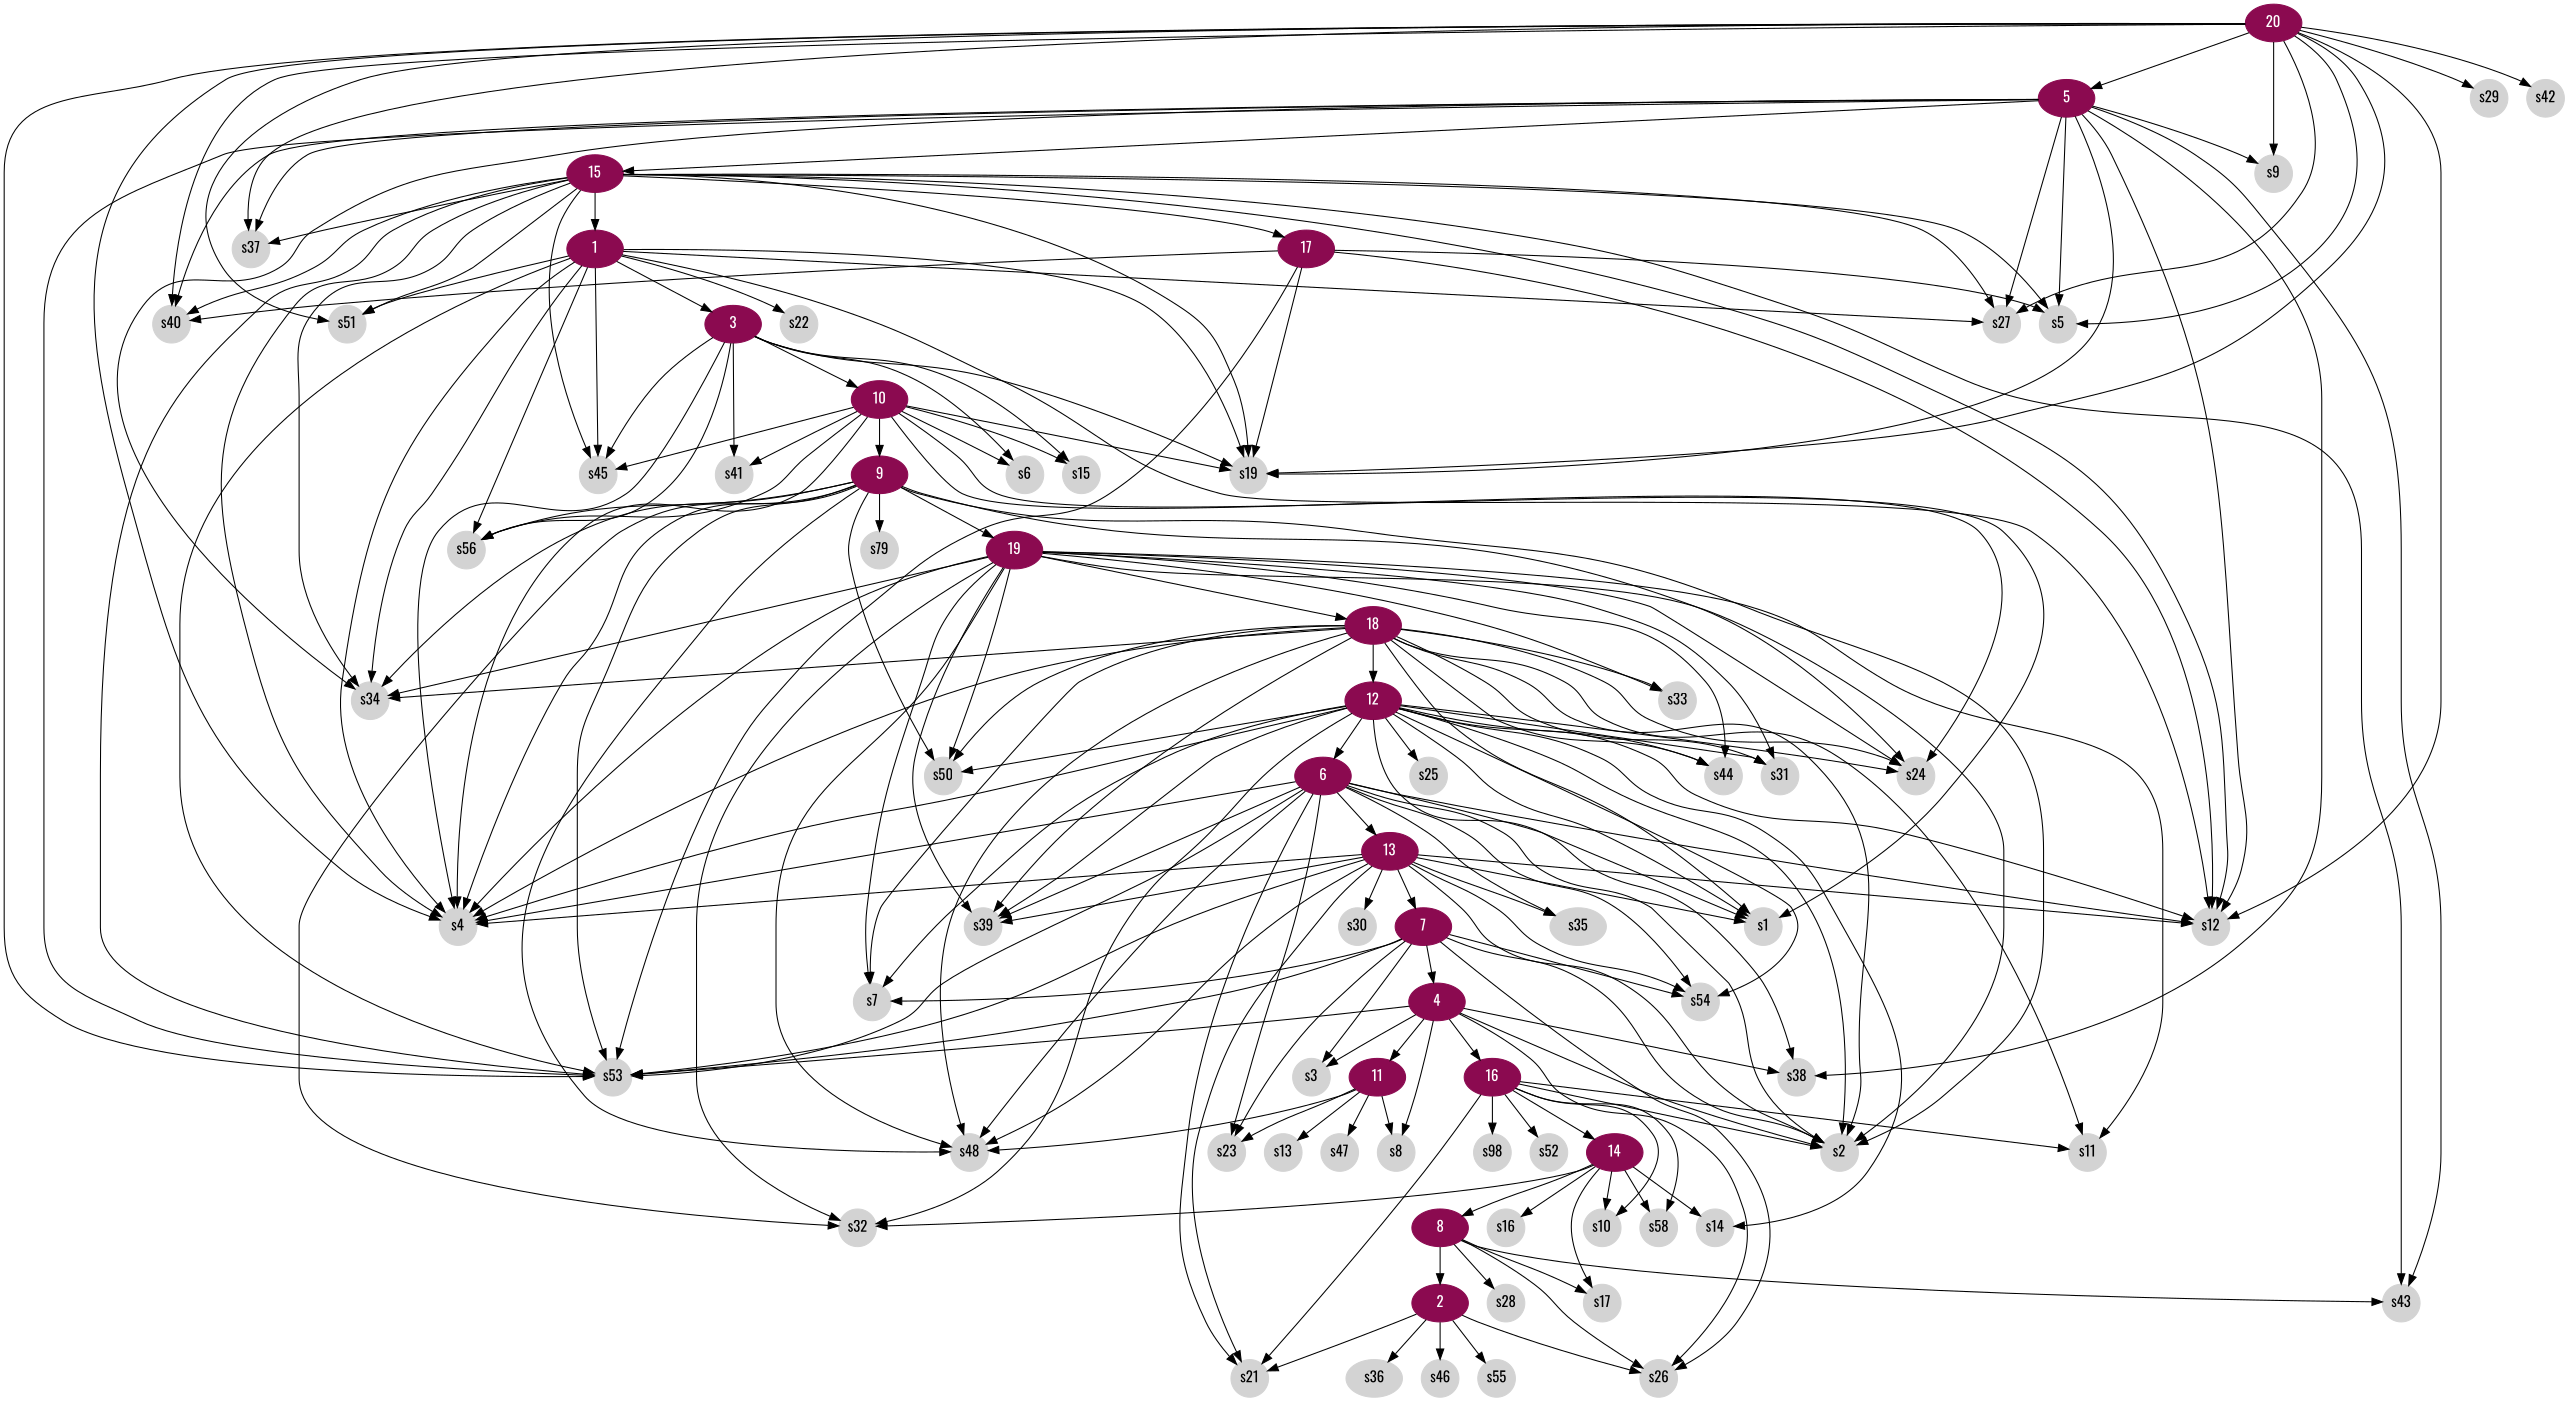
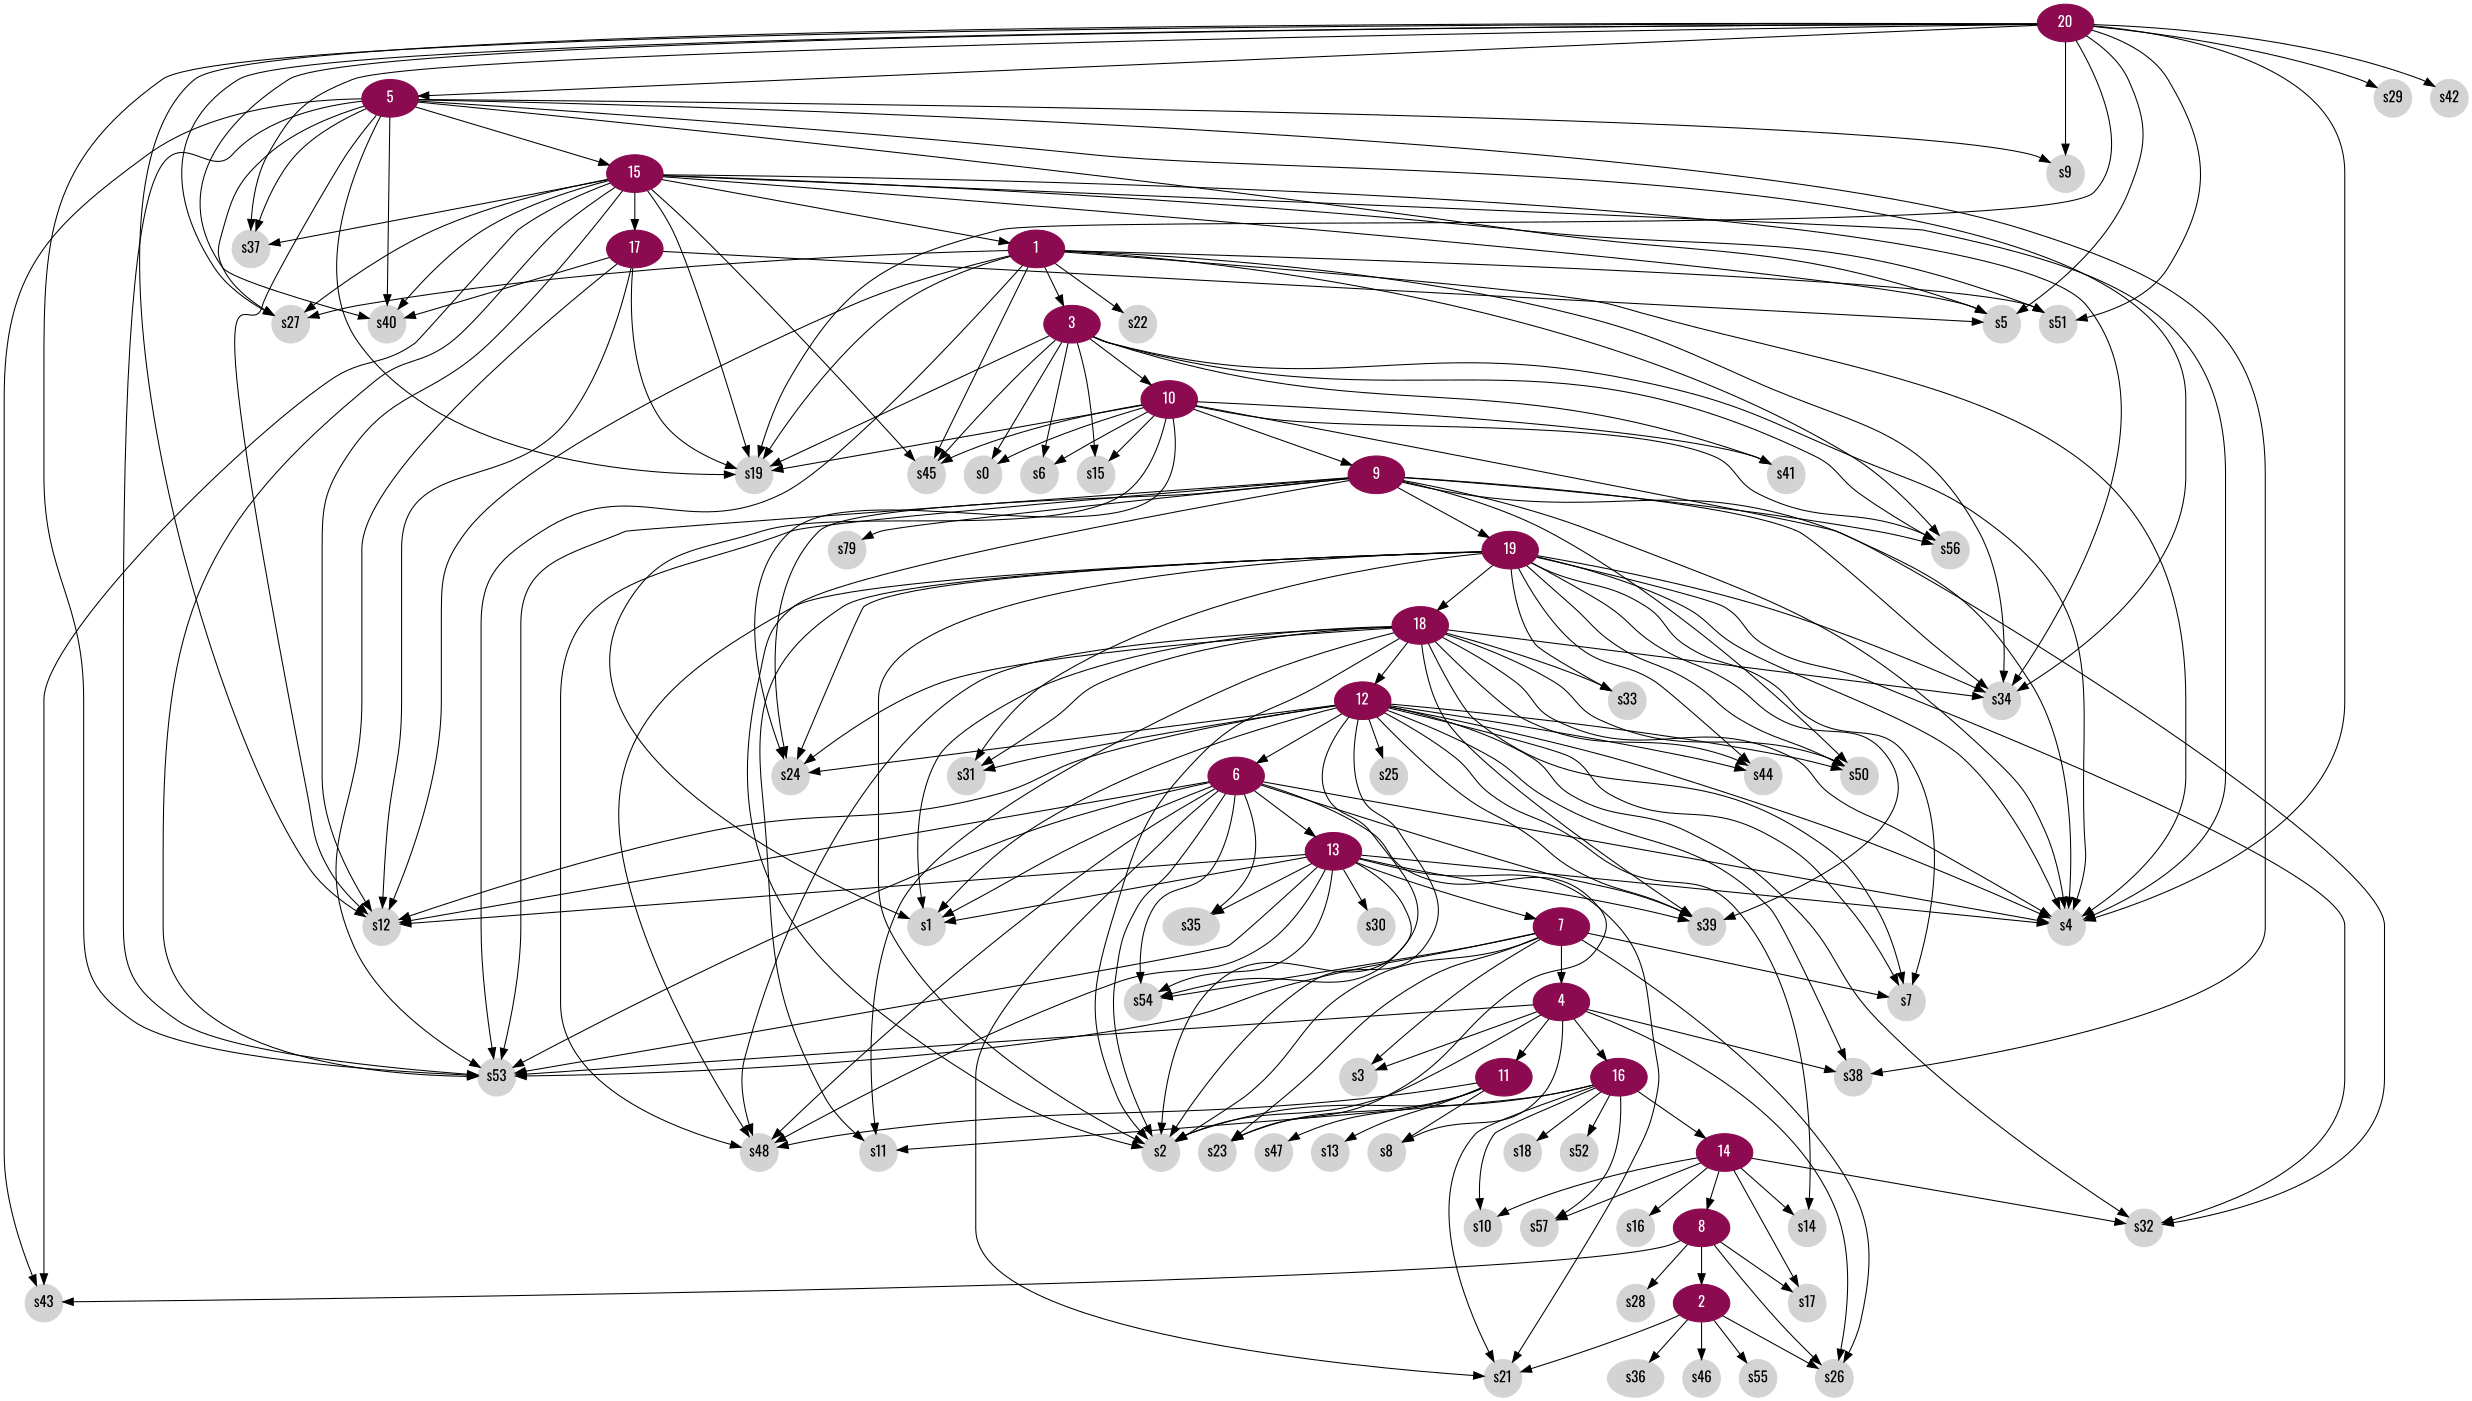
none -> (983, 475)
(1492, 1153) -> (1523, 1153)
(1659, 1228) -> (1539, 1228)
